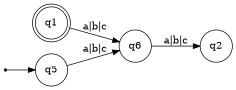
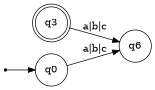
(51, 23) -> (51, 23)
(216, 46) -> none
(51, 70) -> (51, 70)
